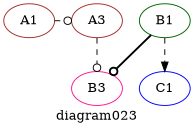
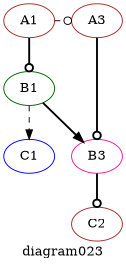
none -> (29, 51)
(97, 51) -> (97, 85)
(134, 52) -> (60, 119)
none -> (97, 224)
